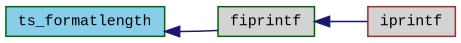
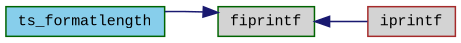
(199, 31) -> (184, 12)
